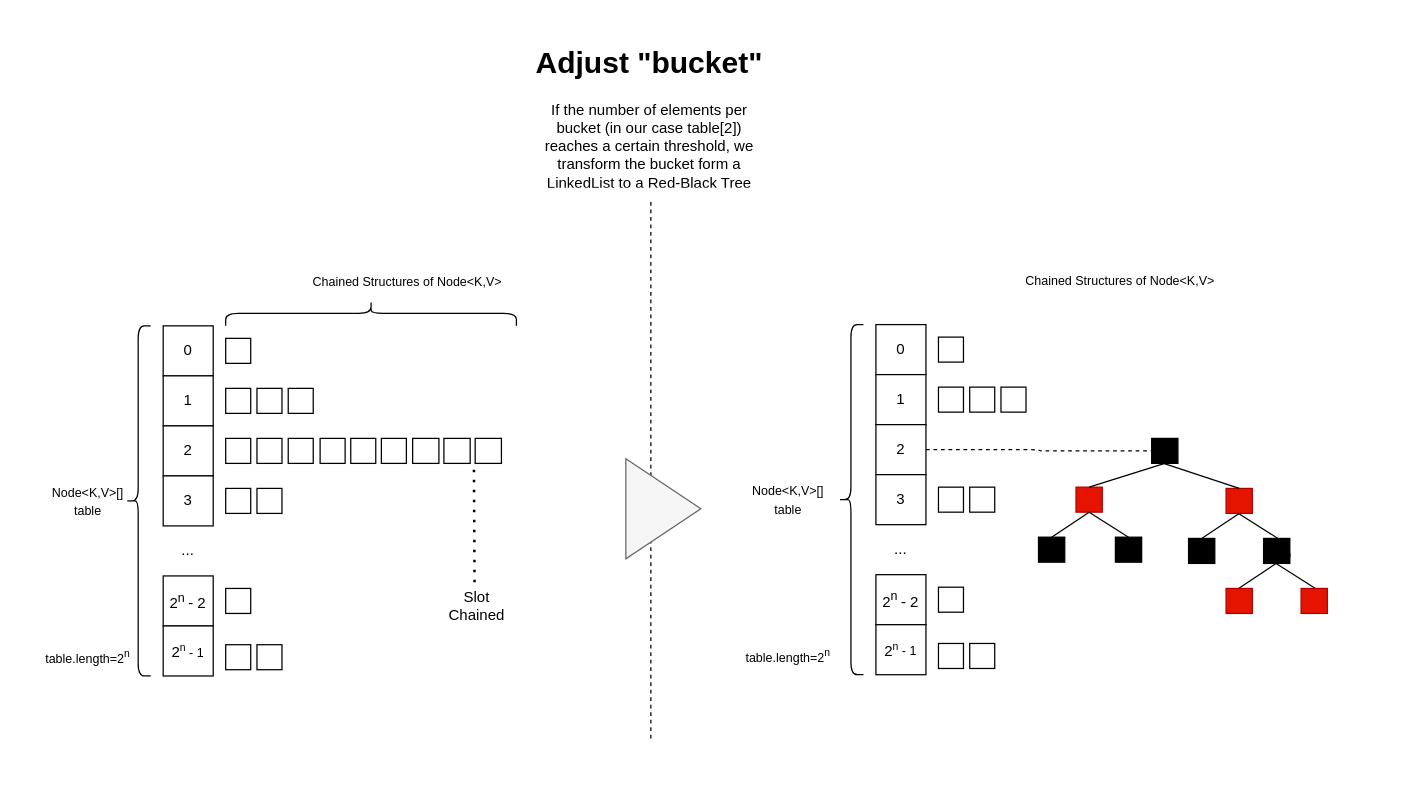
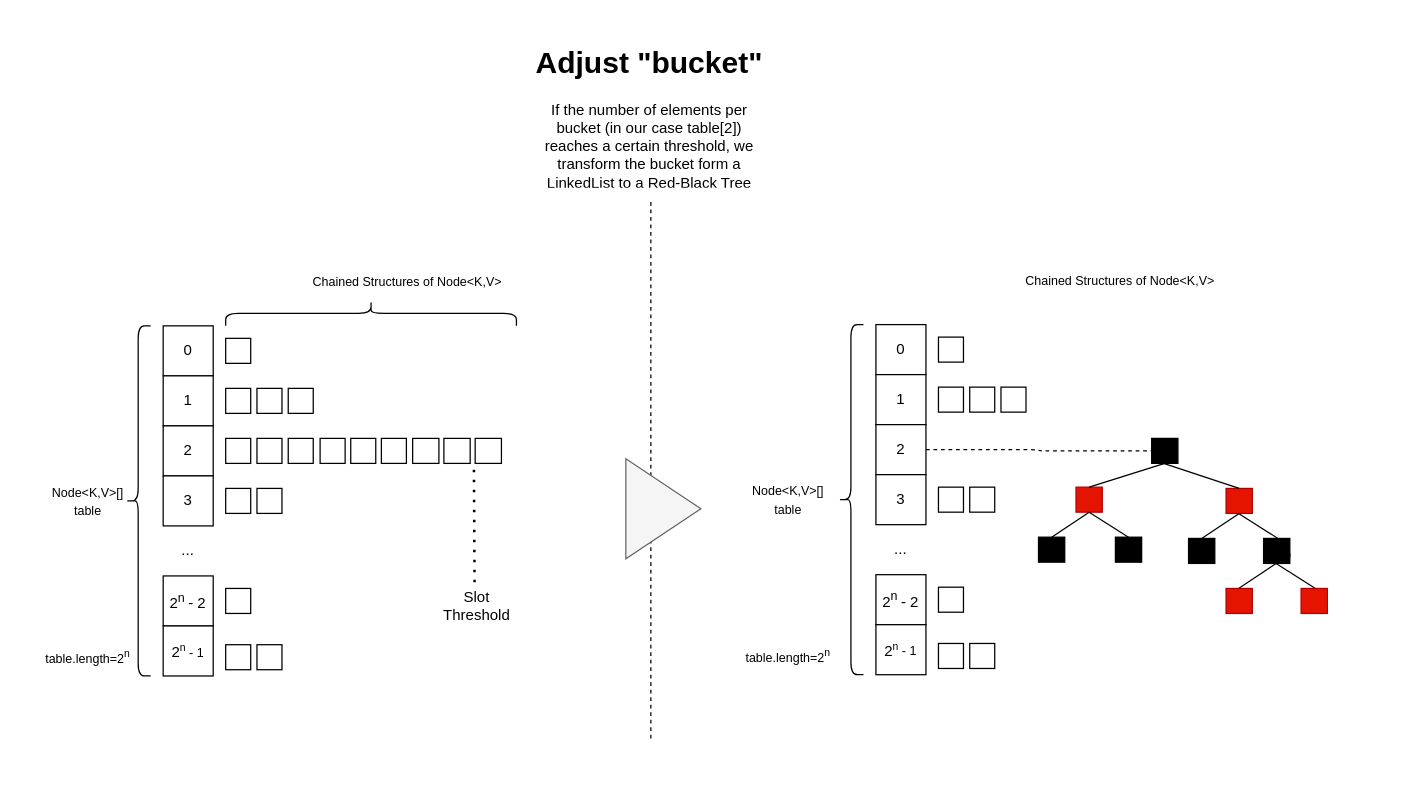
(477, 606) -> (477, 606)
